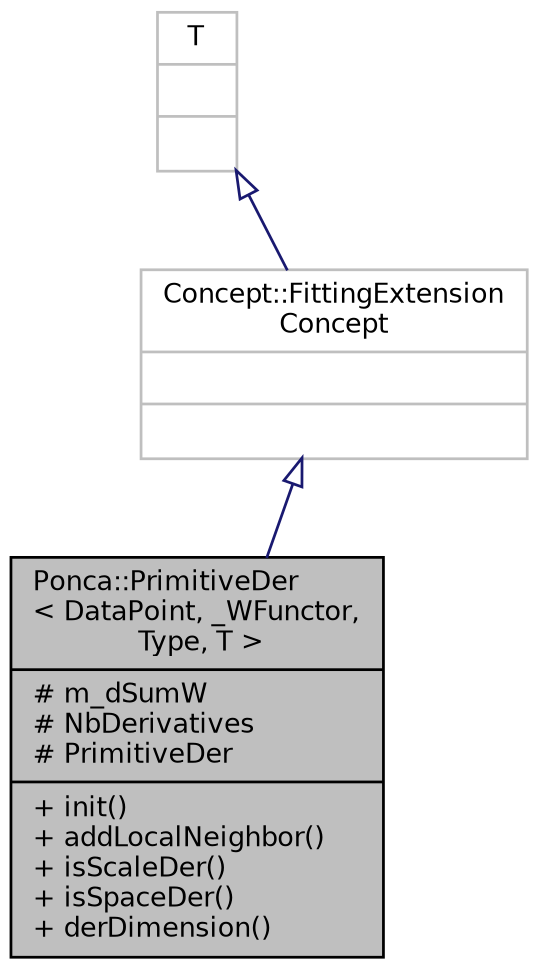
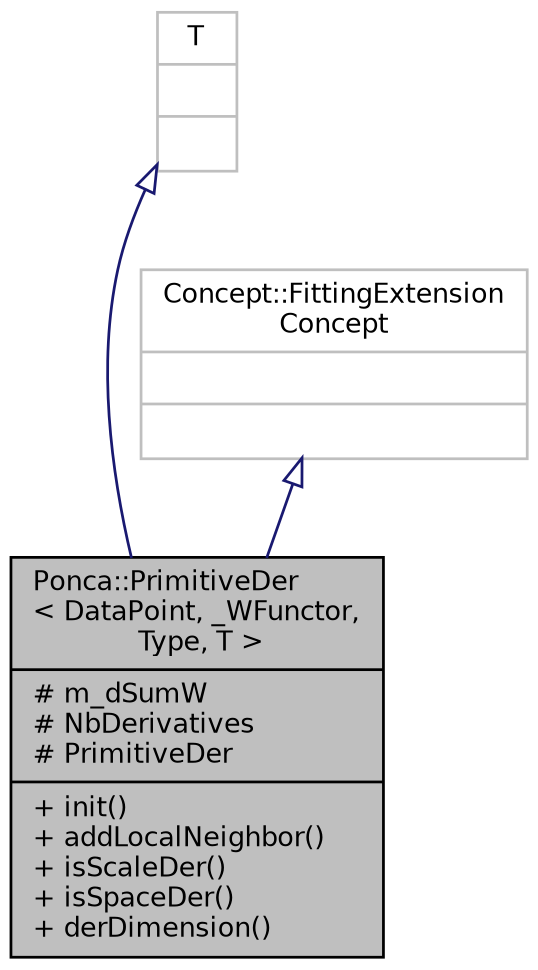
(268, 233) -> (108, 372)
